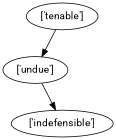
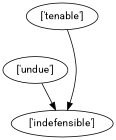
(50, 40) -> (76, 66)
